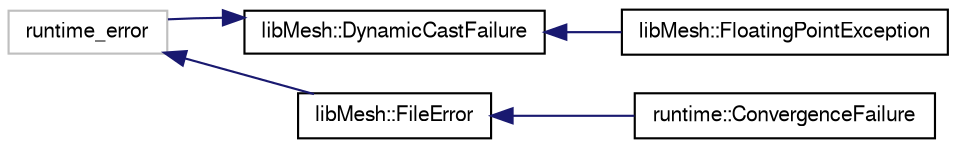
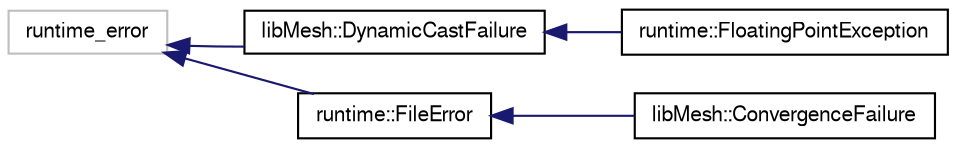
(195, 18) -> (217, 46)
(785, 32) -> (785, 32)
(395, 116) -> (395, 116)
(785, 116) -> (785, 116)
